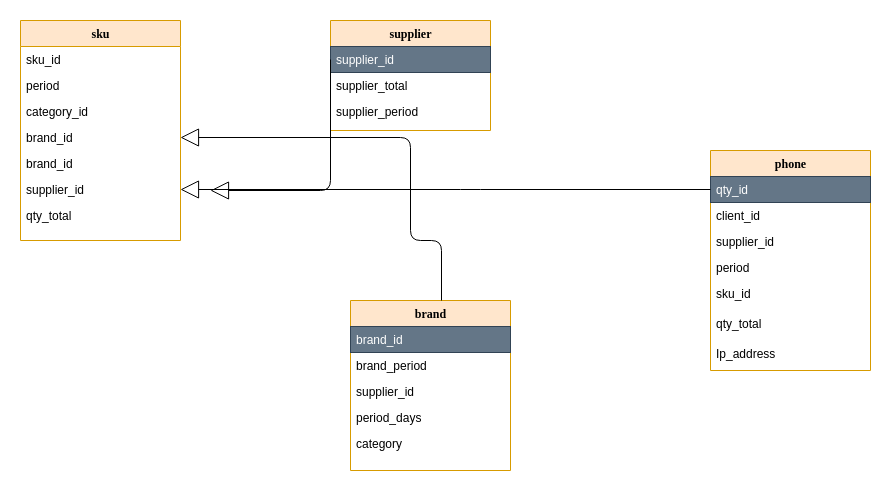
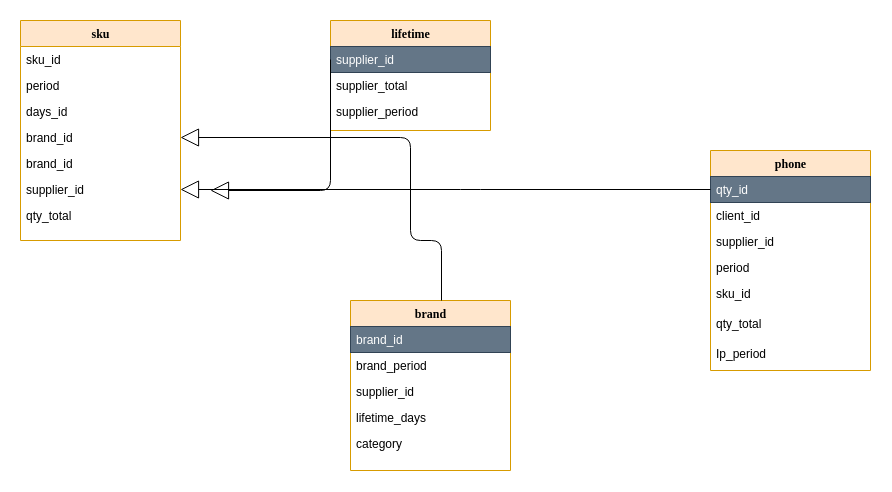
(411, 35) -> (411, 35)
(62, 113) -> (48, 113)
(750, 355) -> (745, 355)
(392, 419) -> (396, 419)
